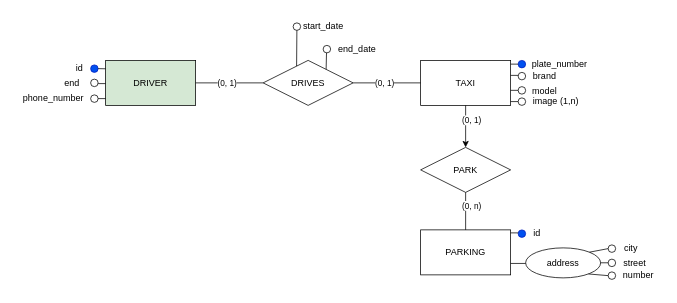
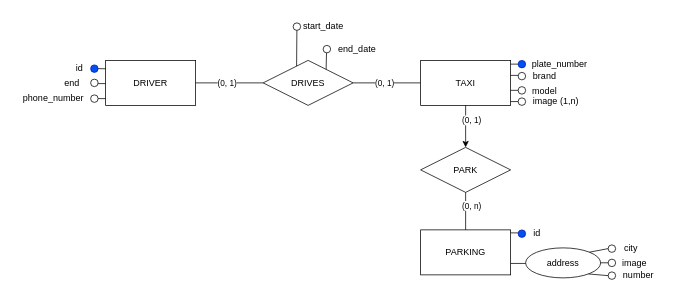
(150, 83) -> (150, 83)
(635, 263) -> (635, 263)
